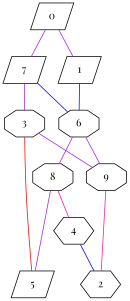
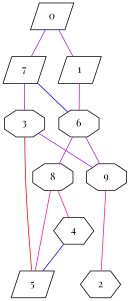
(79, 97) -> (79, 97)
(43, 231) -> (43, 231)
(87, 258) -> (53, 258)
